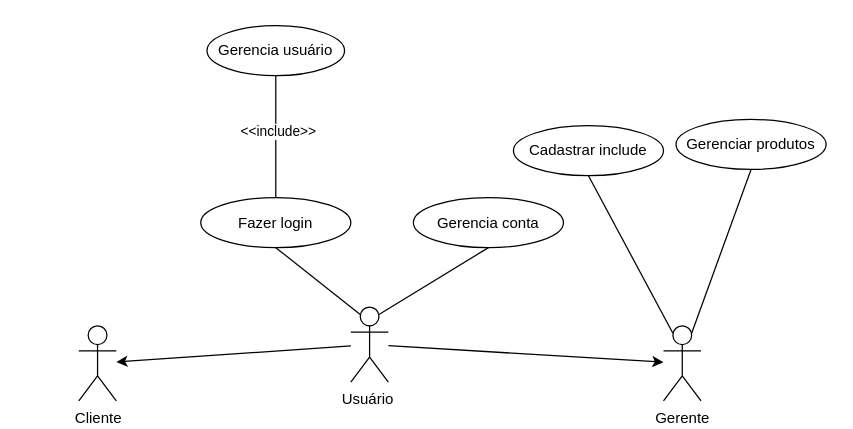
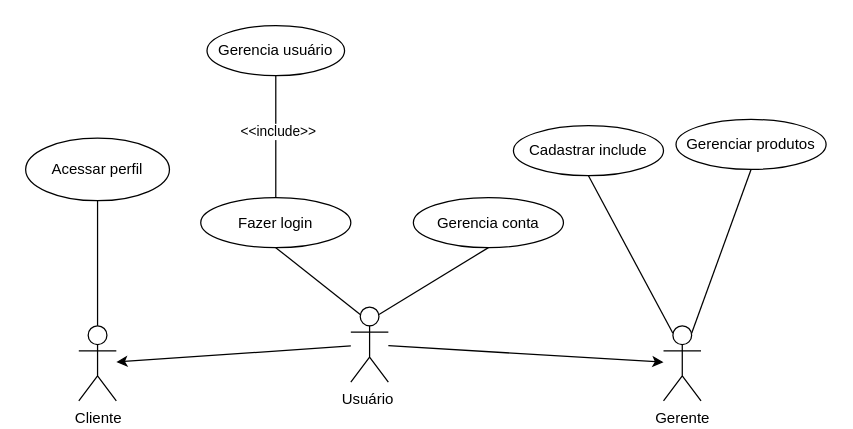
none -> (98, 169)
none -> (98, 264)
